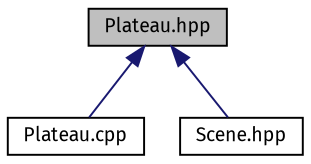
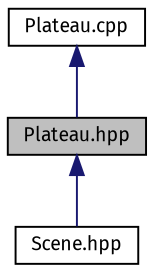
(111, 90) -> (77, 92)
